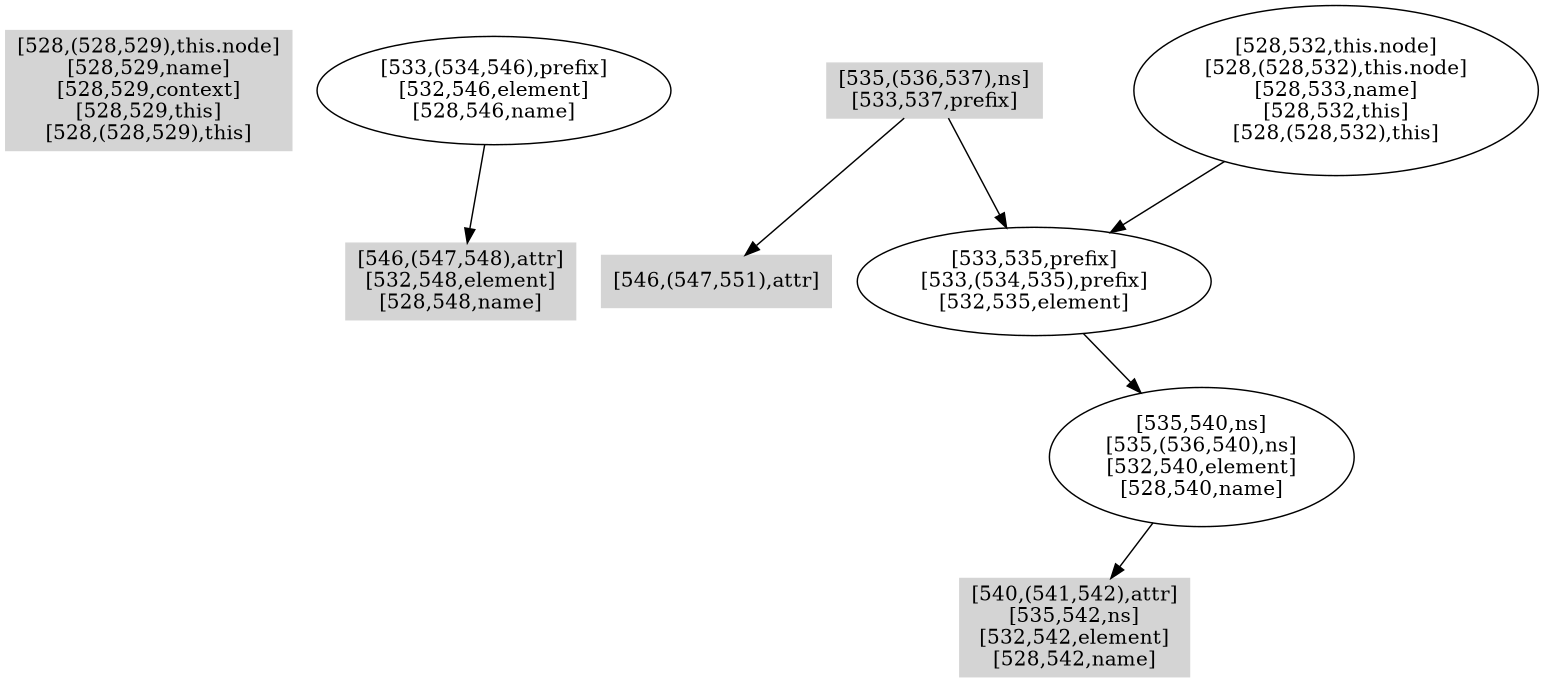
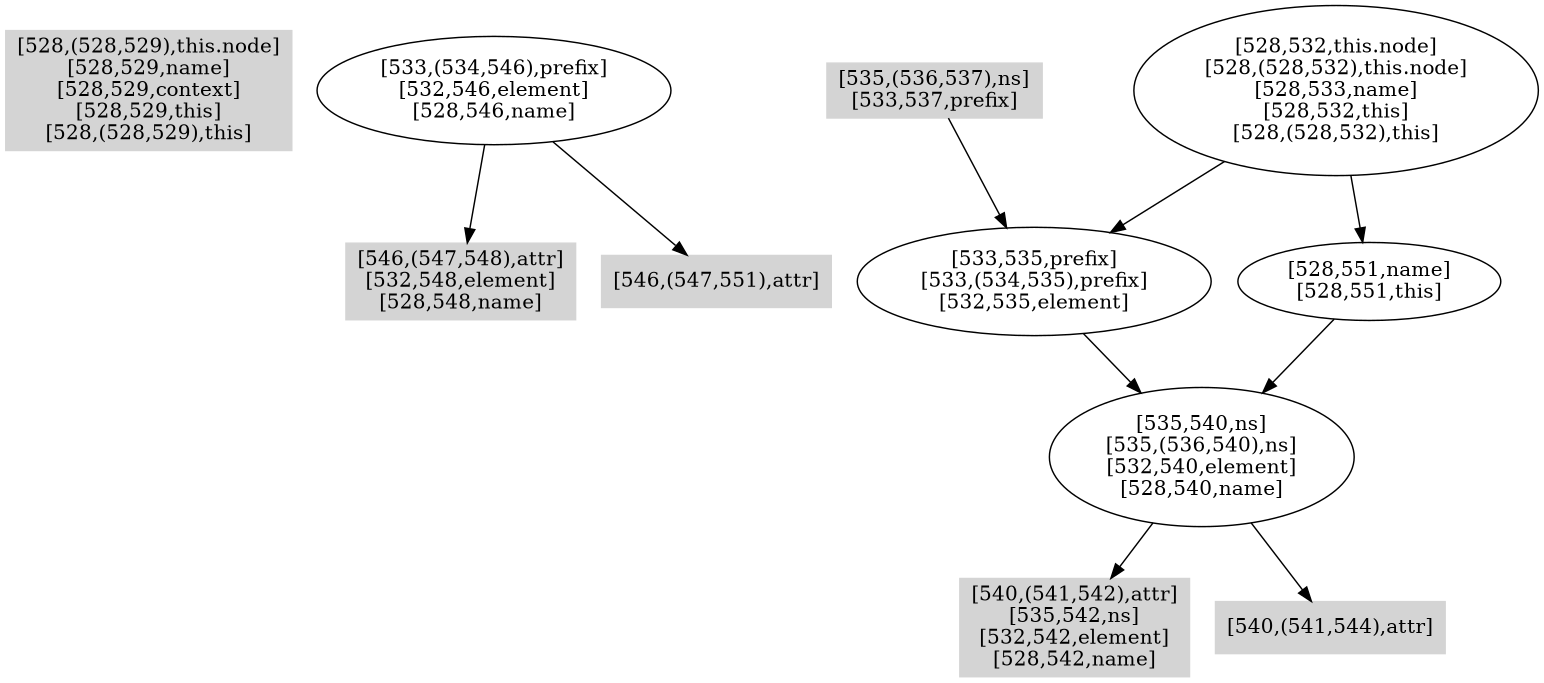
(830, 182) -> (614, 194)
none -> (1369, 281)
none -> (1330, 628)
